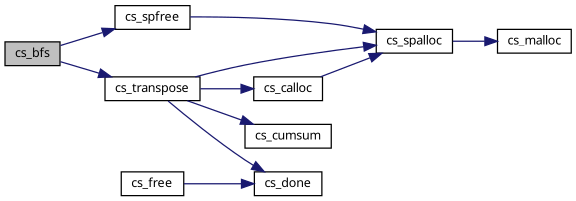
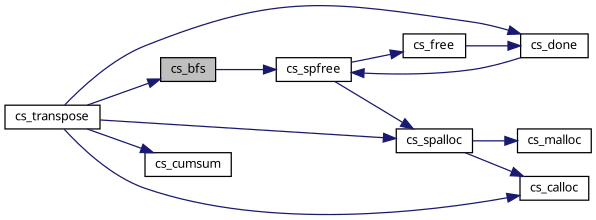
none -> (371, 58)
(80, 67) -> (118, 94)
(345, 67) -> (488, 162)
none -> (443, 73)
